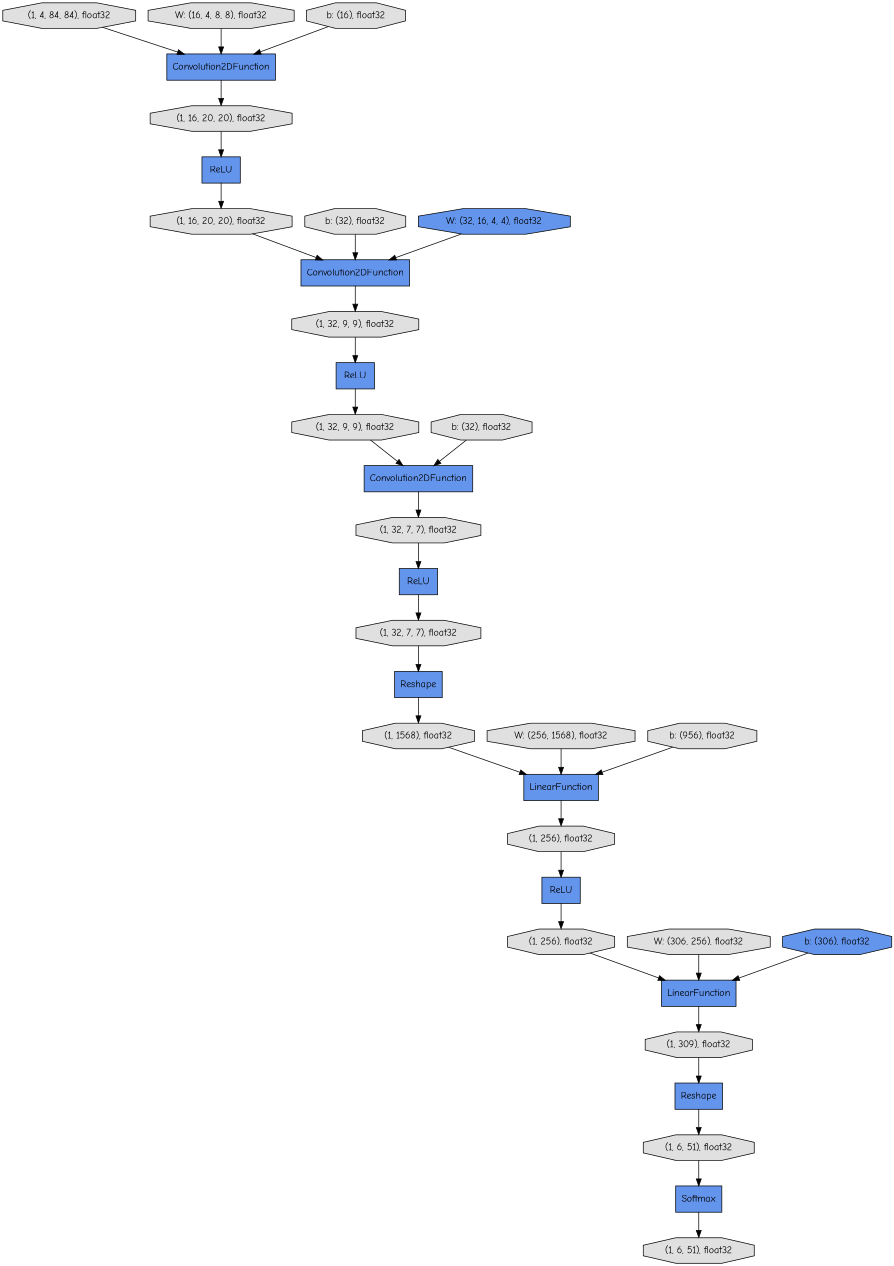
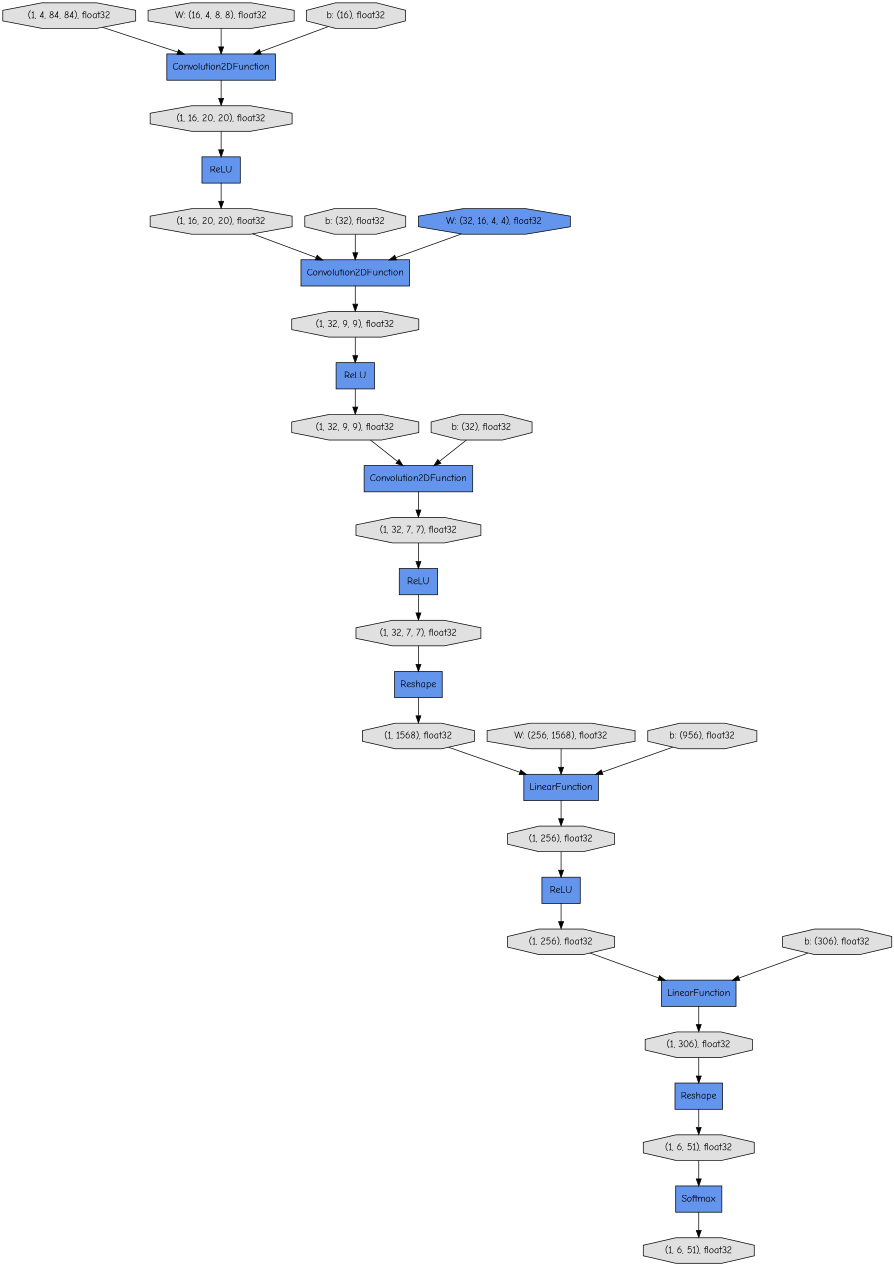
(699, 942) -> none
(837, 942) -> (837, 942)
(699, 1045) -> (699, 1045)
